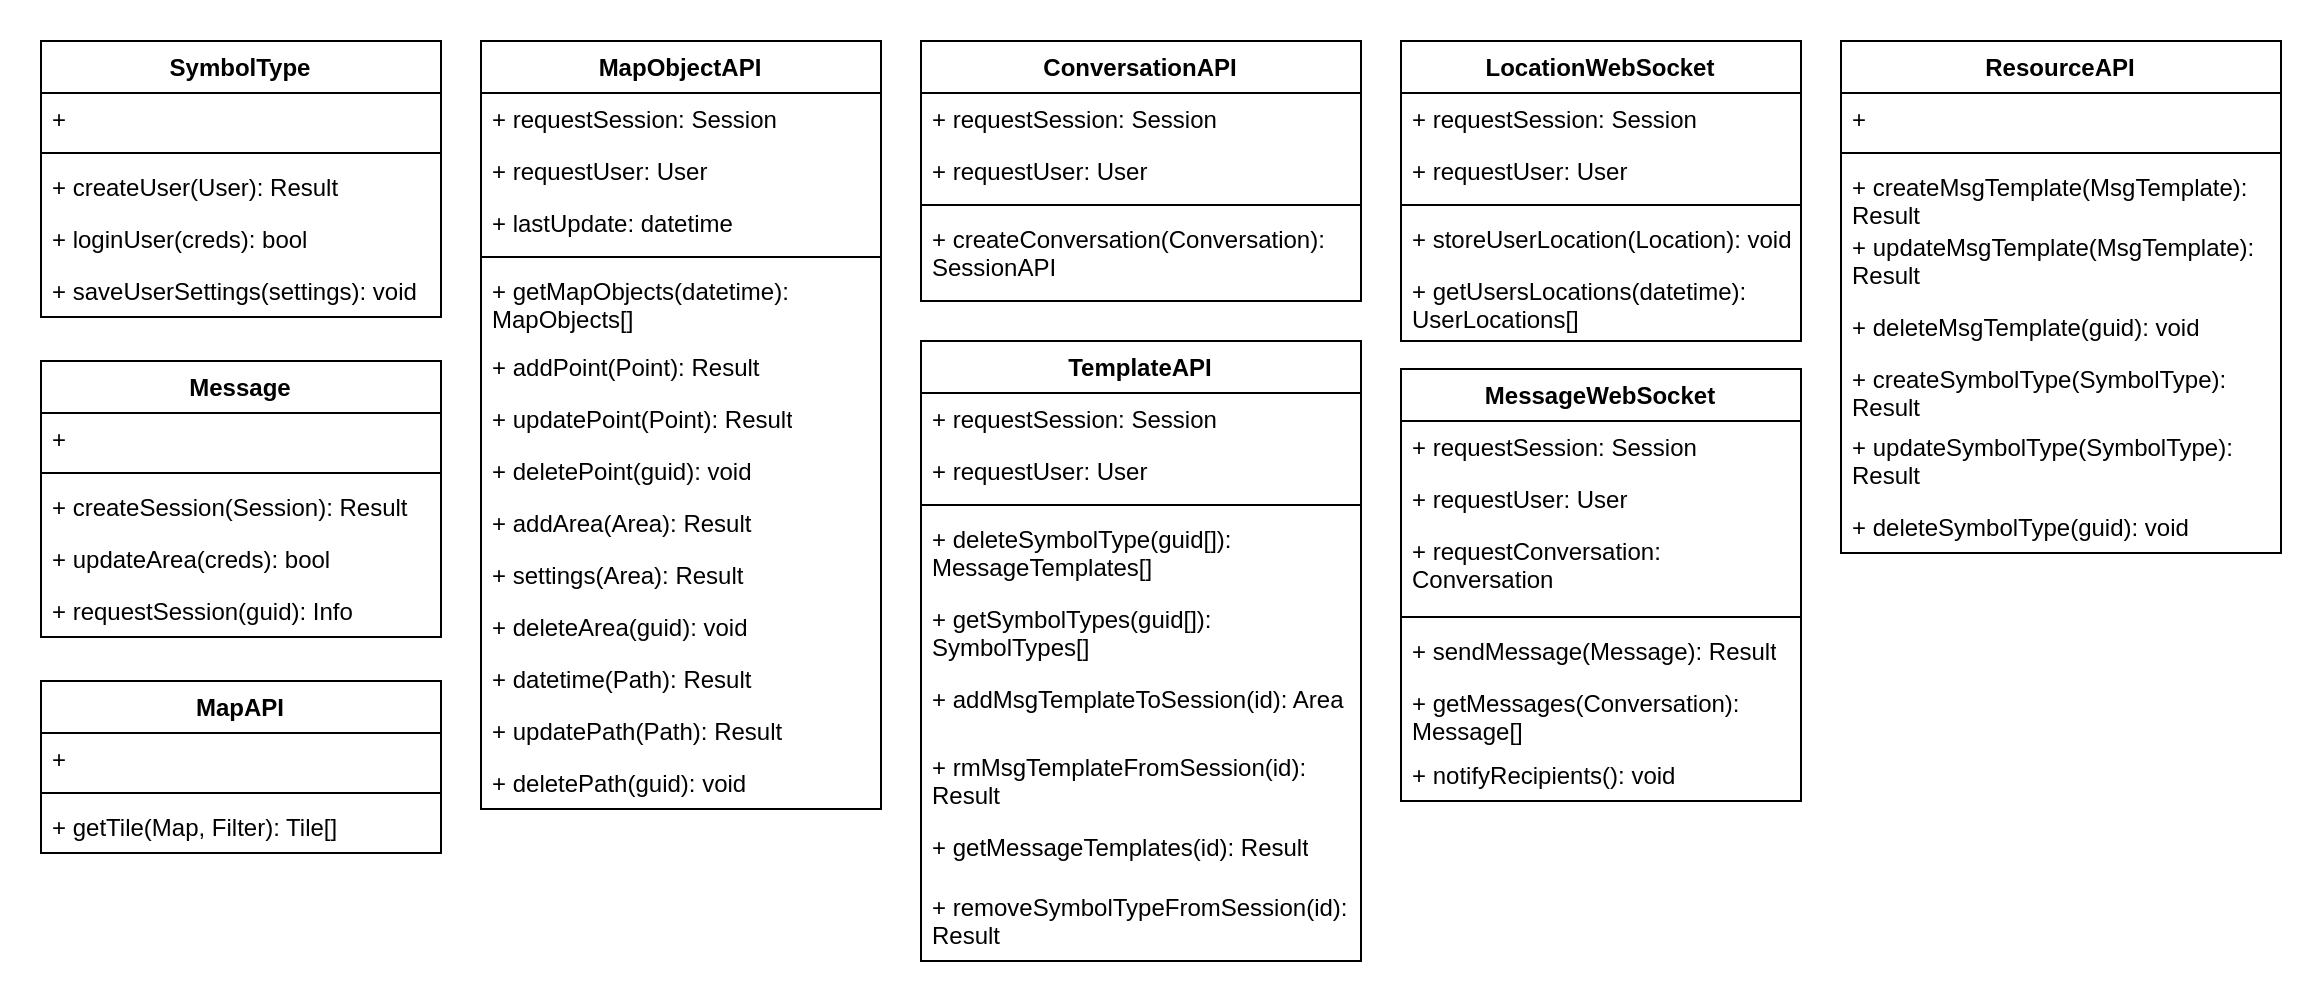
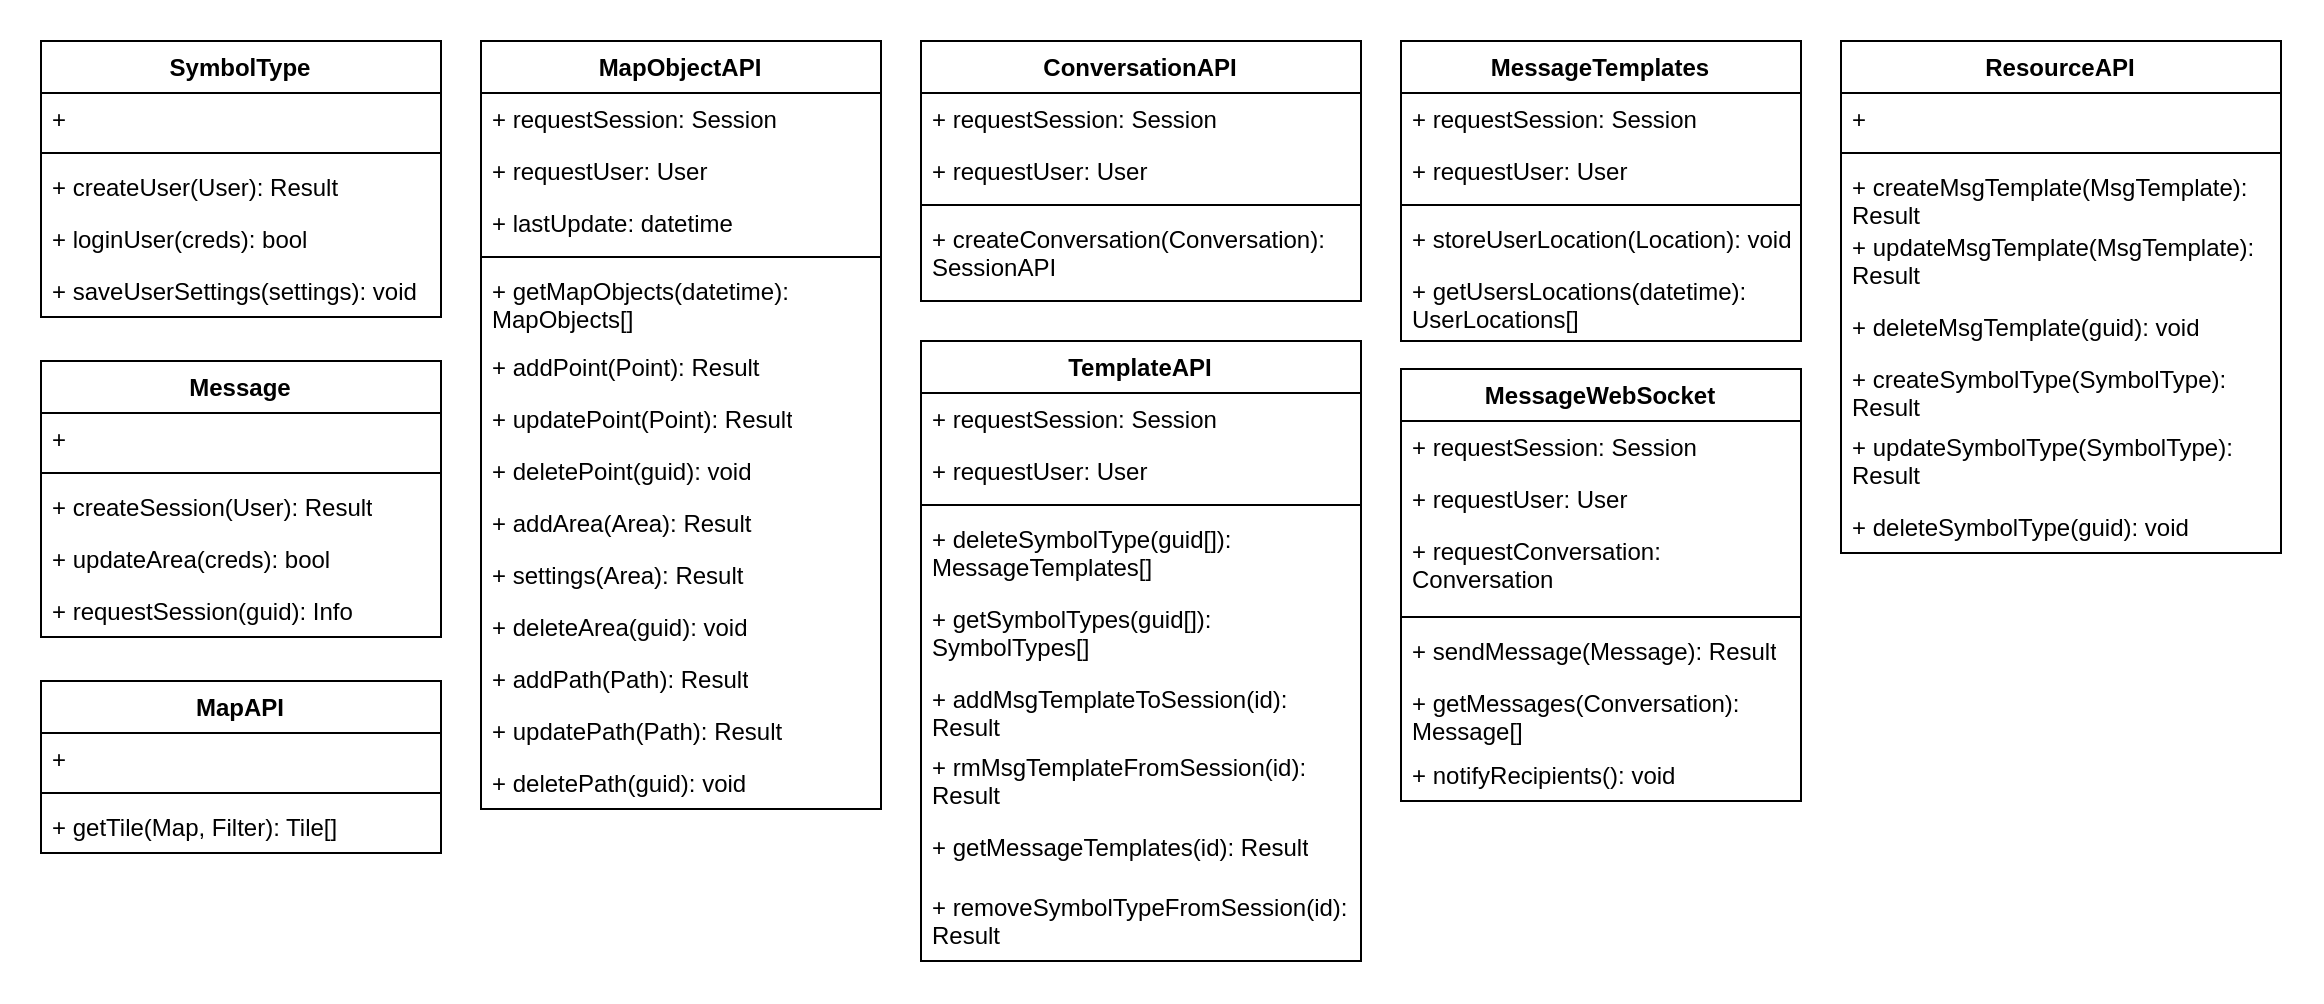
(1601, 69) -> (1601, 69)
(243, 524) -> (232, 509)
(639, 681) -> (635, 681)
(1143, 716) -> (1143, 716)
